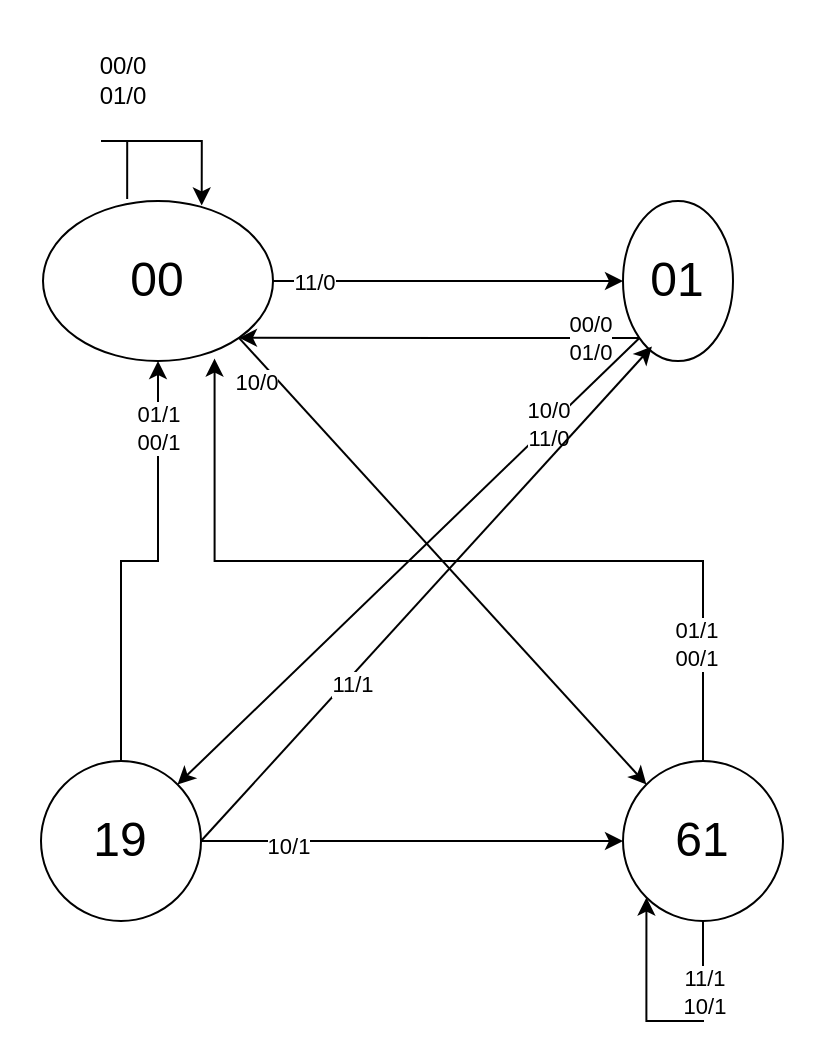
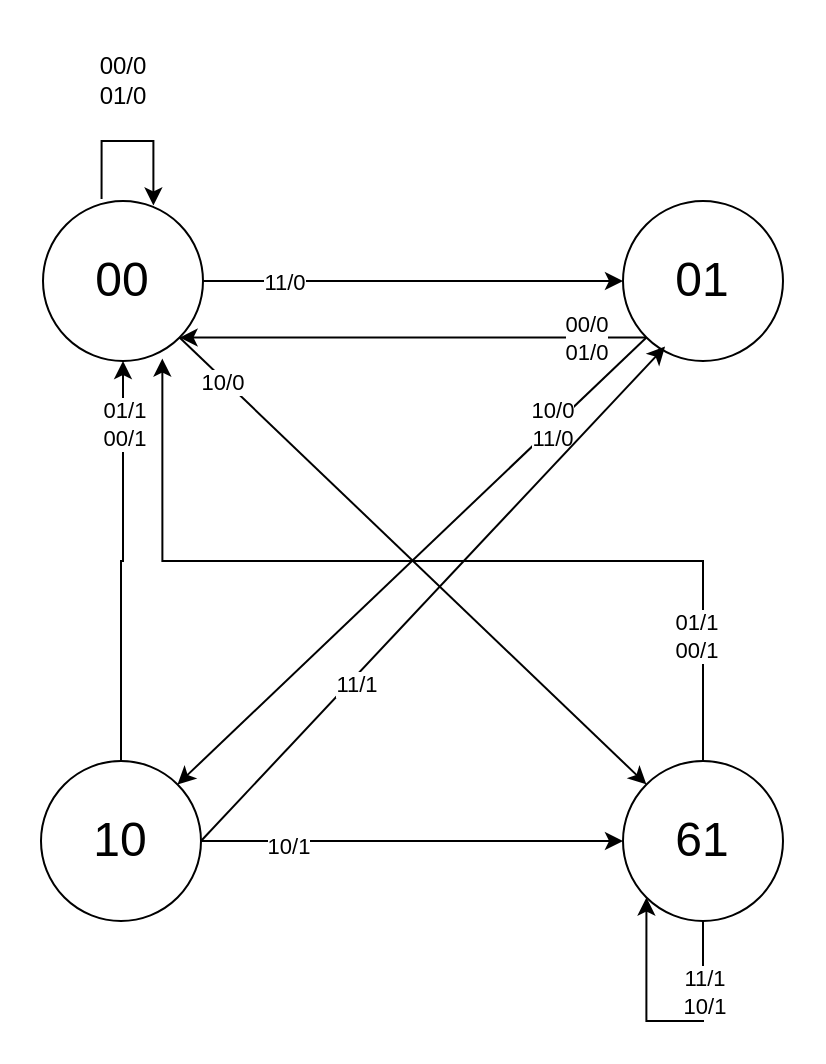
(158, 281) -> (123, 281)
(678, 281) -> (703, 281)
(121, 841) -> (121, 841)
